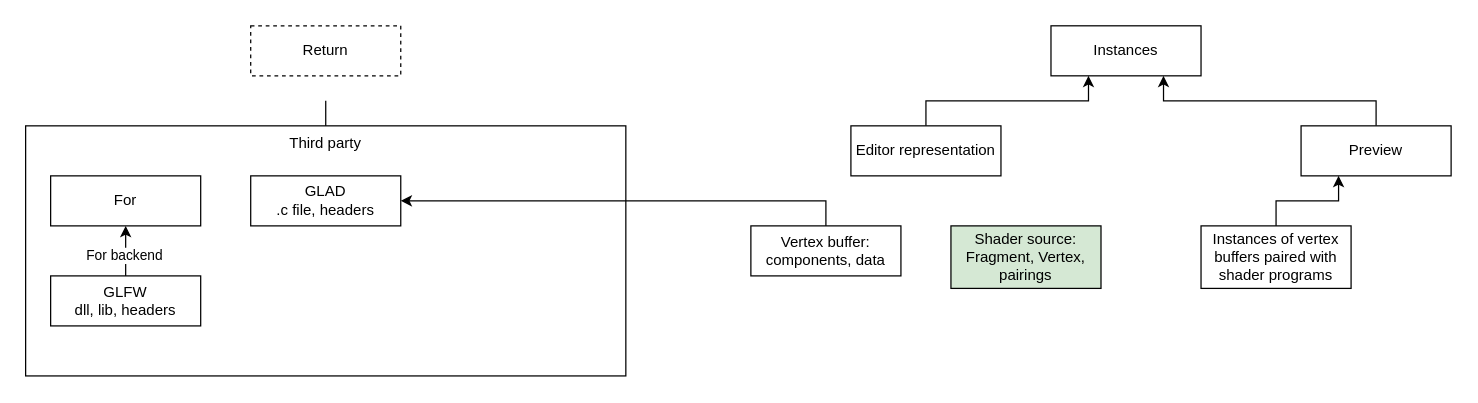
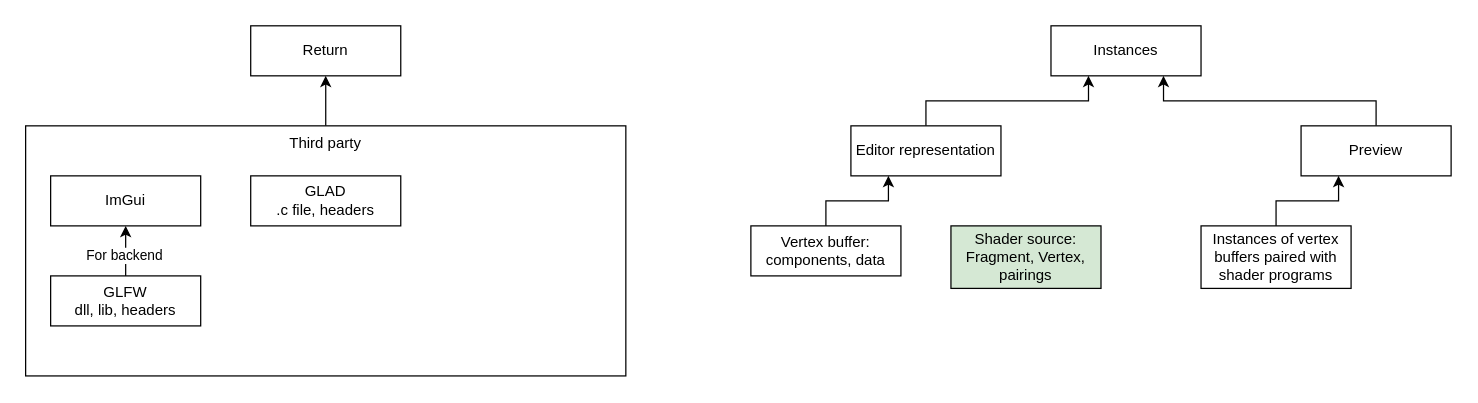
(326, 51) -> (326, 51)
(326, 101) -> (326, 93)
(126, 201) -> (126, 201)
(619, 201) -> (864, 201)
